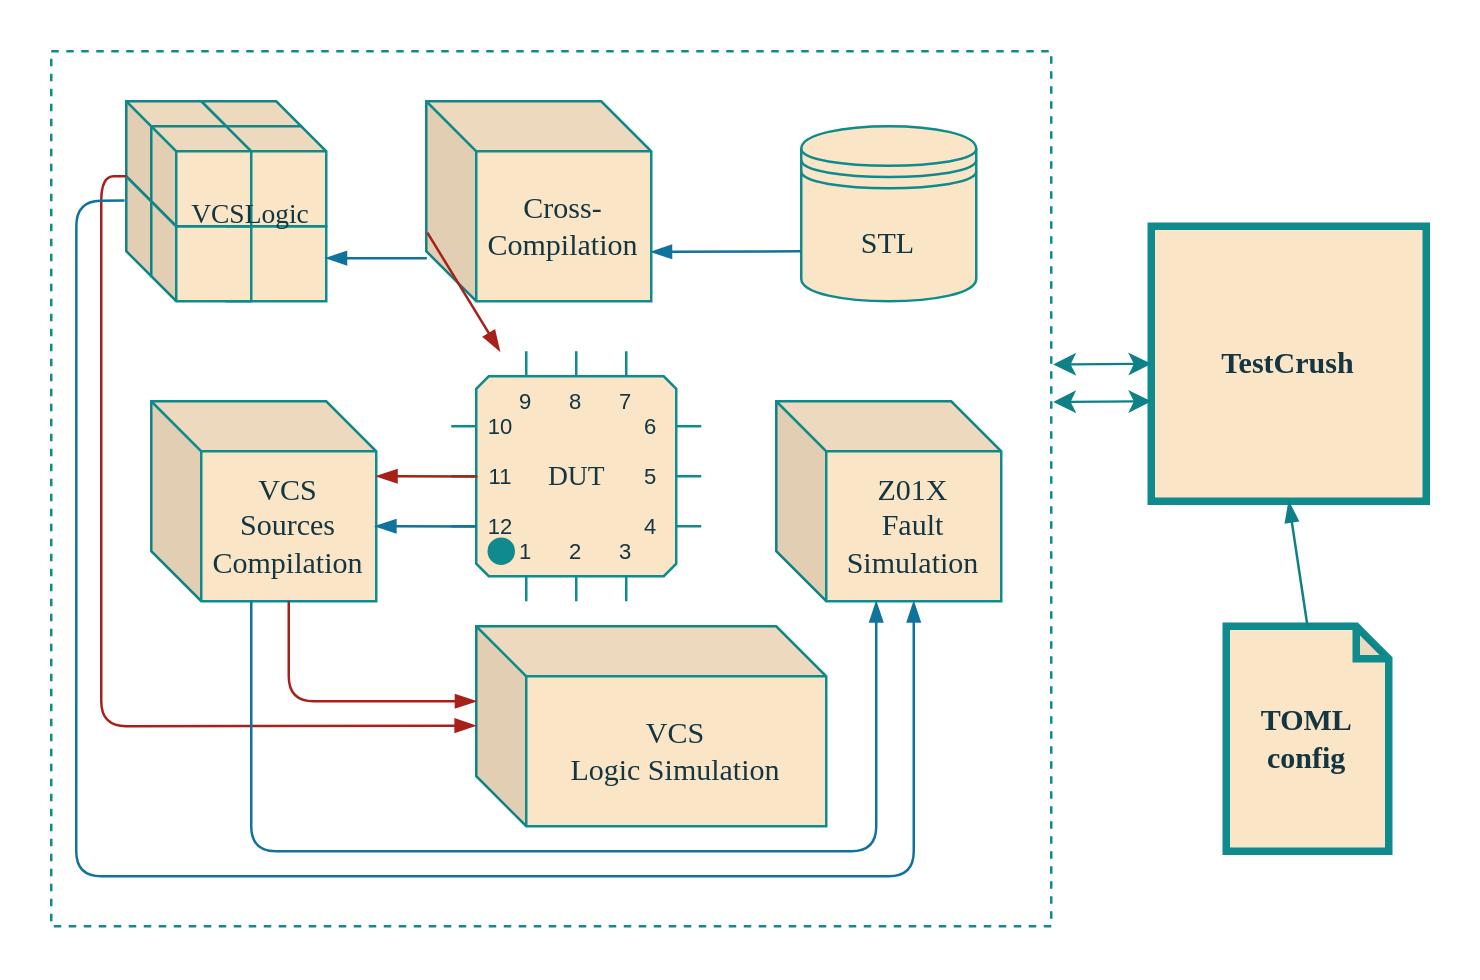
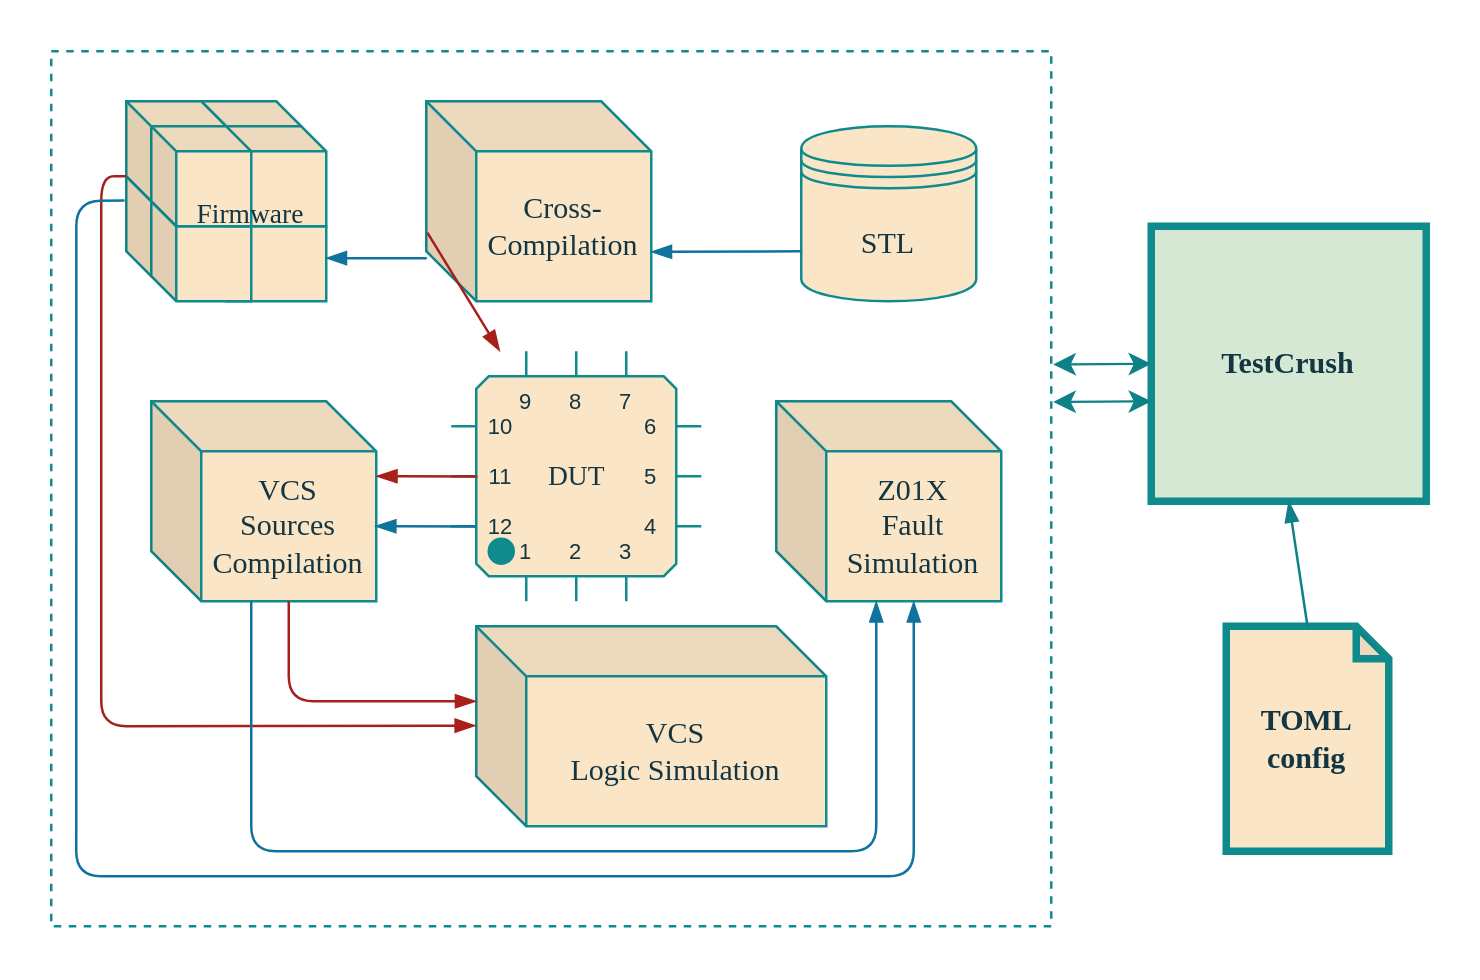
(251, 214) -> (251, 214)
(1289, 364) -> (1289, 364)
